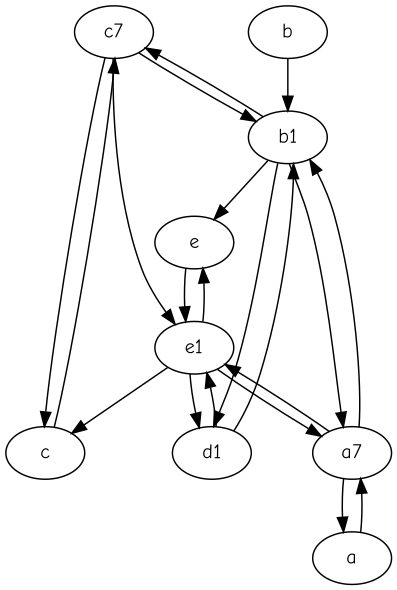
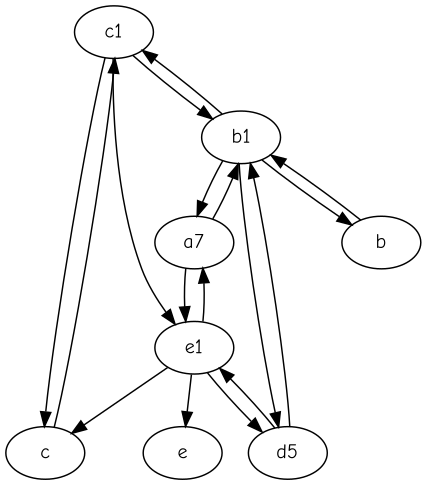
(114, 32) -> (114, 32)
(246, 185) -> (300, 189)
(185, 288) -> none
(212, 453) -> (288, 453)
(352, 558) -> none
